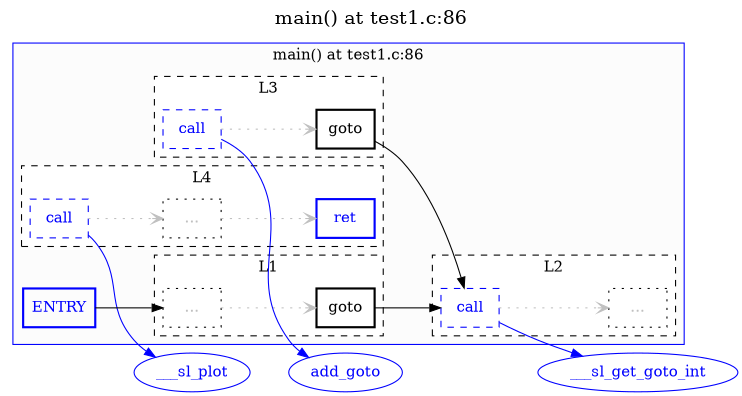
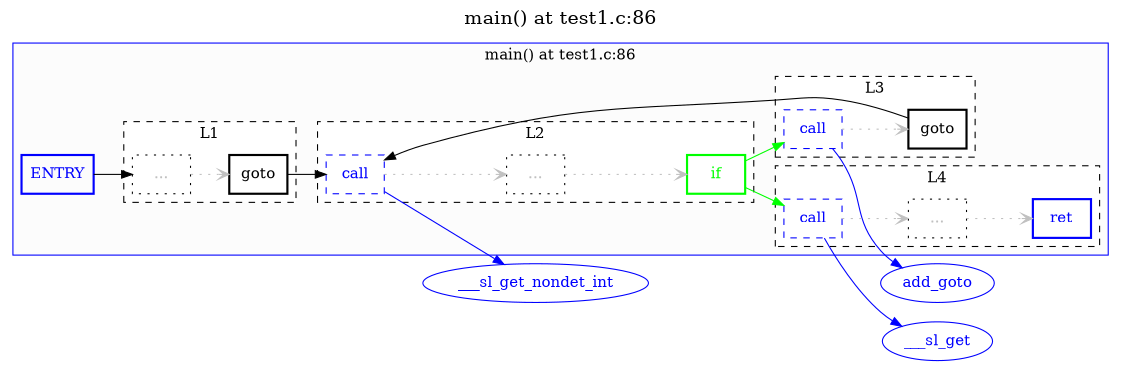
none -> (716, 174)
(192, 372) -> (937, 341)
(638, 372) -> (536, 283)
